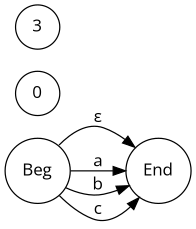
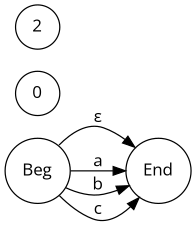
(38, 27) -> (38, 27)
